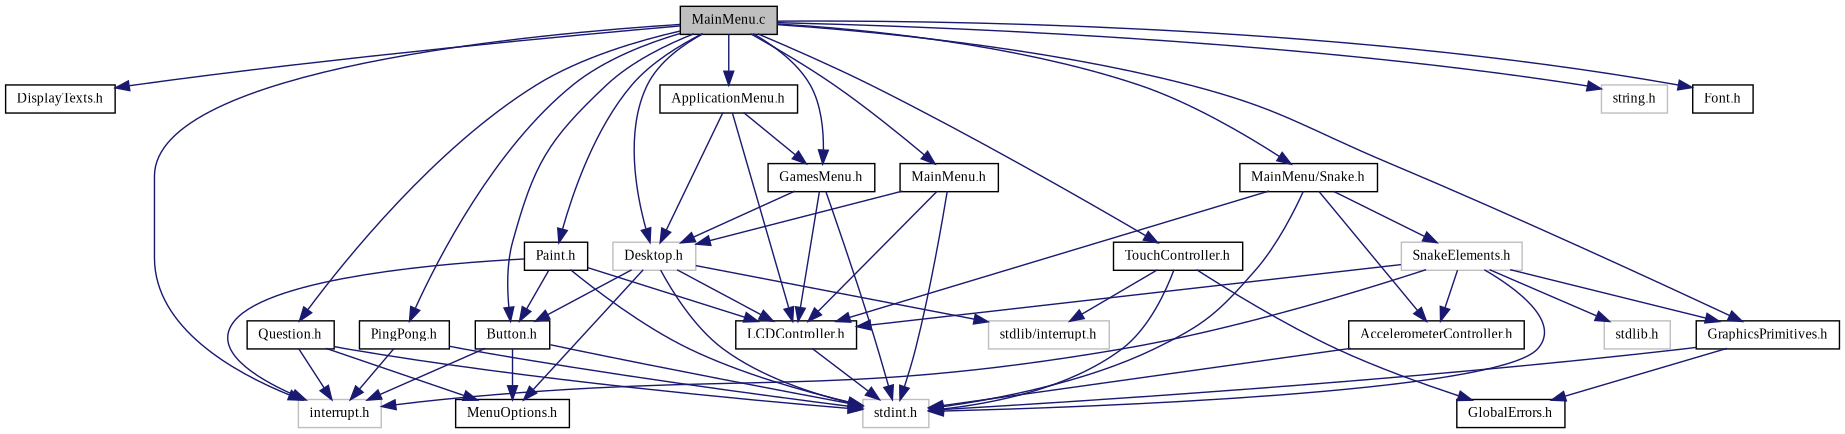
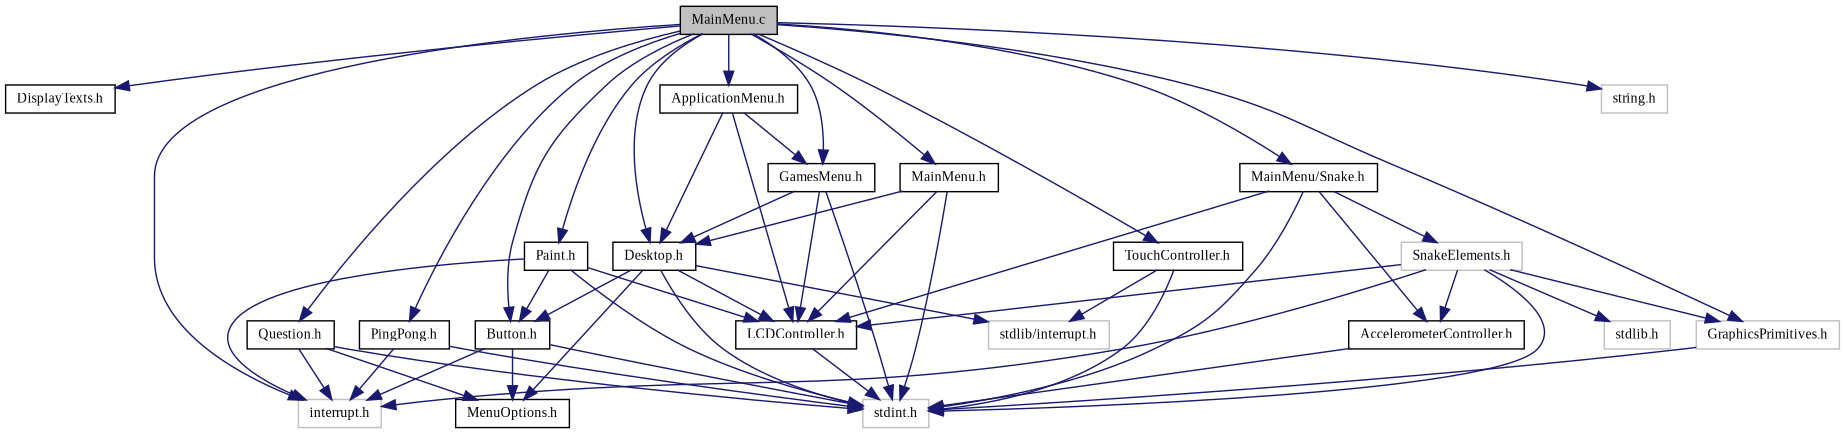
(1723, 99) -> none
(654, 256) -> (654, 256)
(1768, 335) -> (1768, 335)
(1511, 414) -> none
